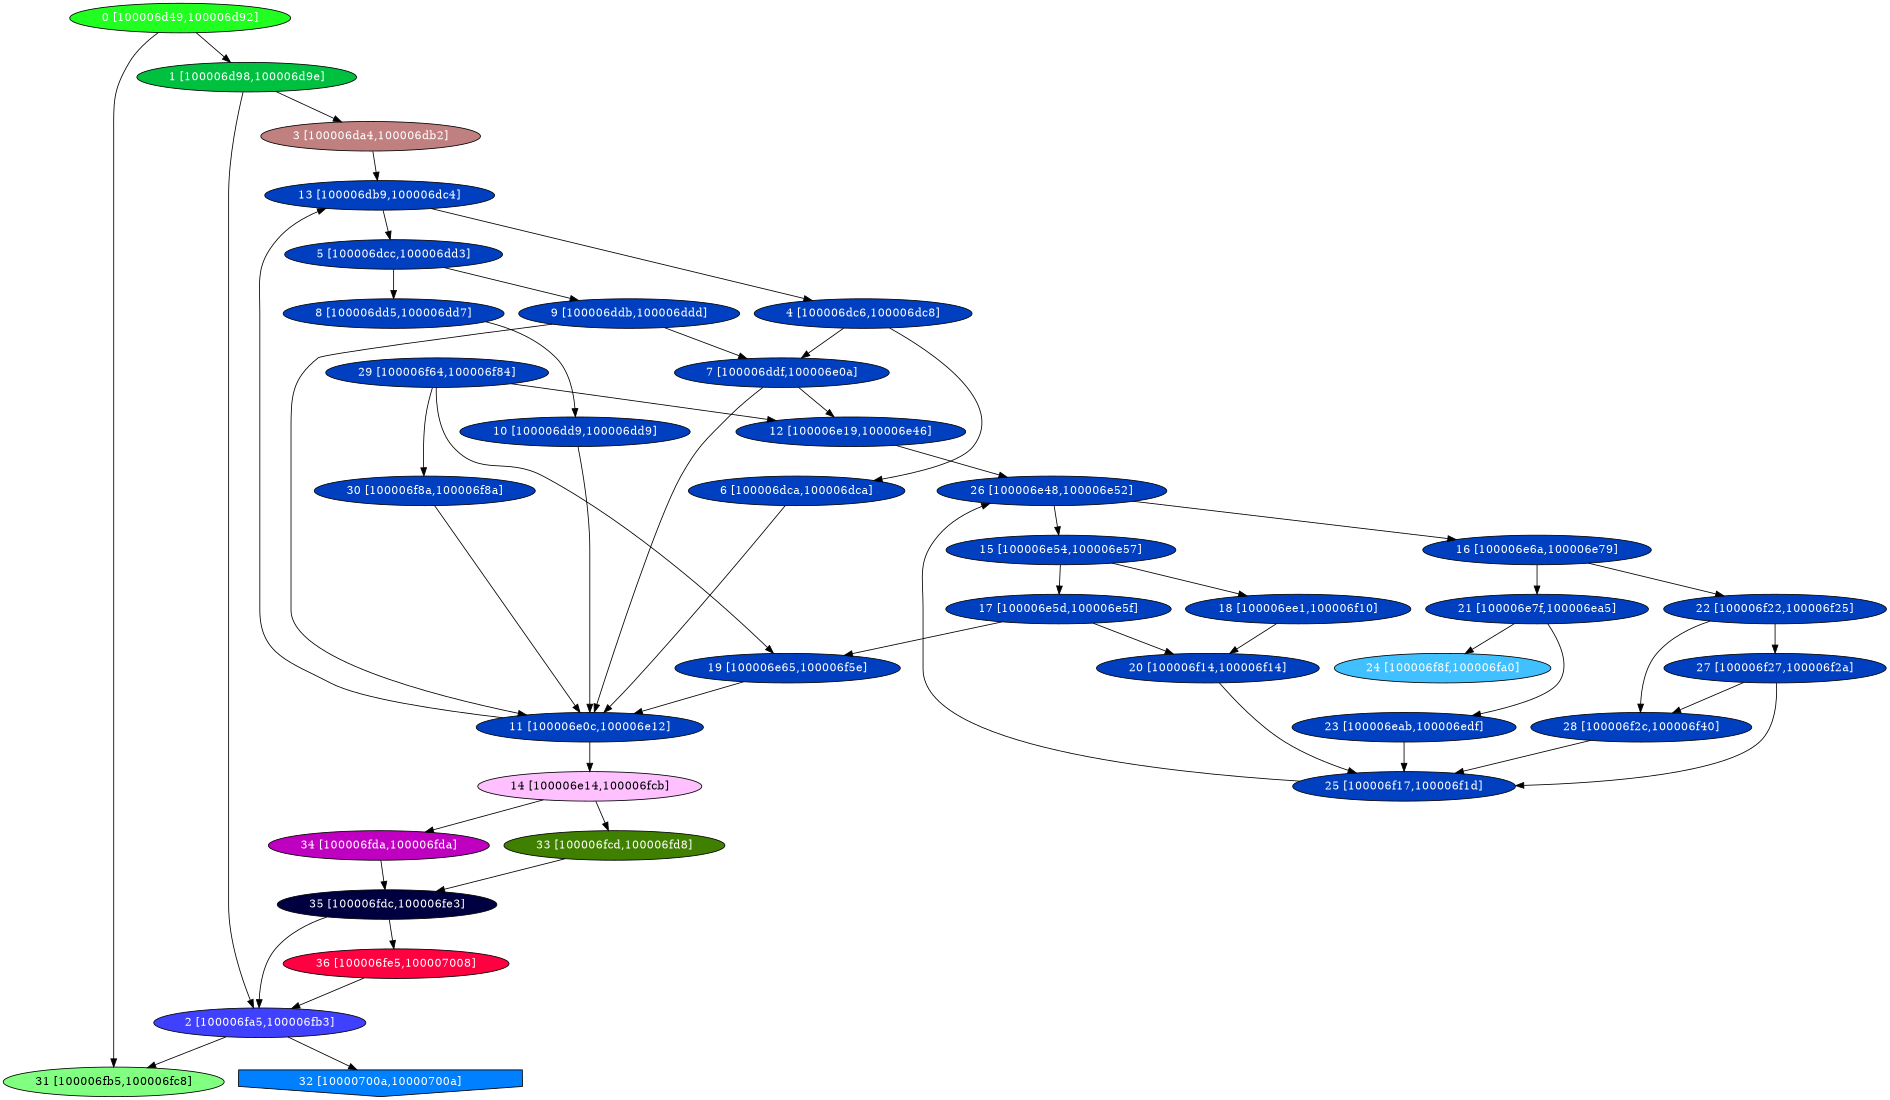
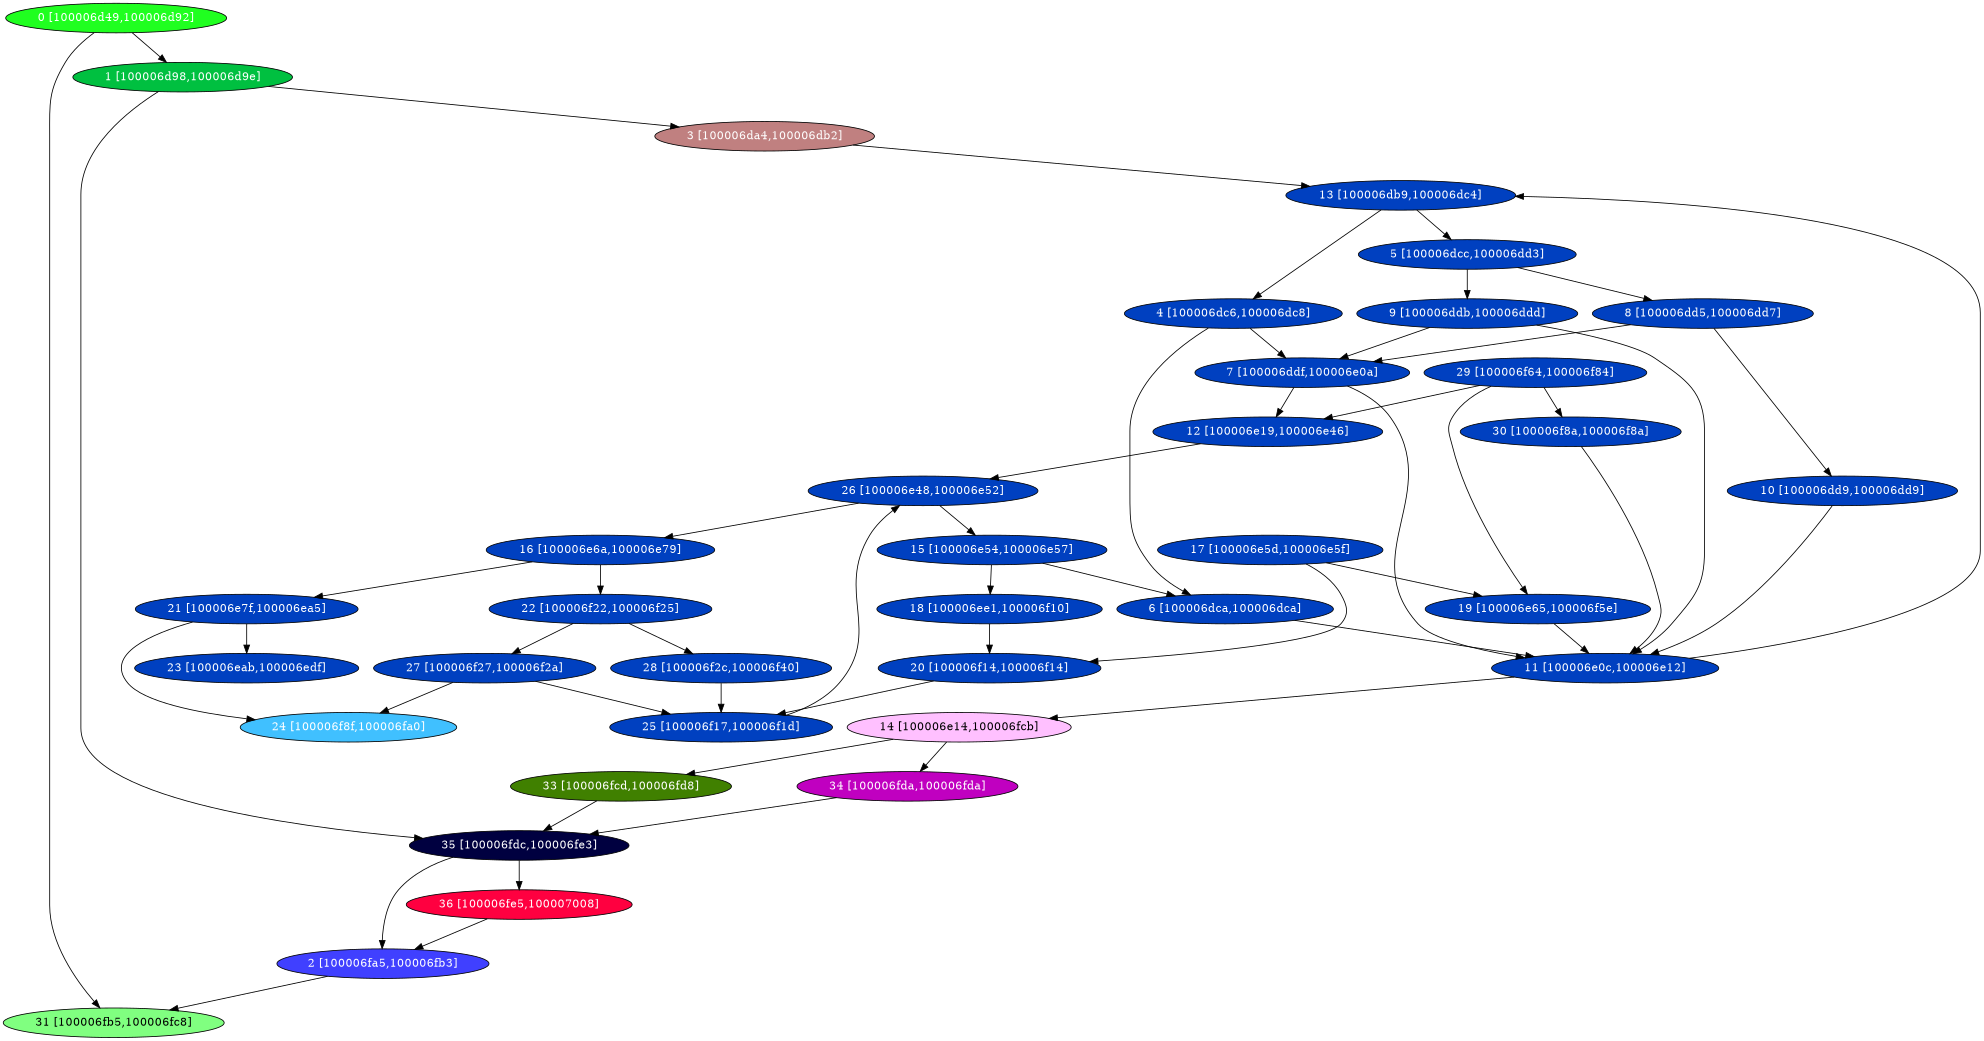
none -> (1506, 343)
(229, 547) -> (81, 577)
(1060, 575) -> (1105, 579)
(1712, 696) -> (420, 696)
(1404, 753) -> none
(380, 1082) -> none
